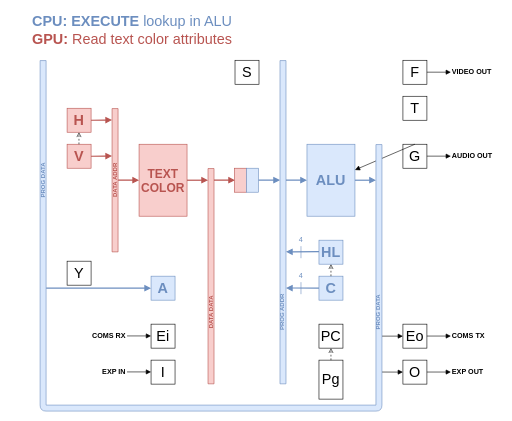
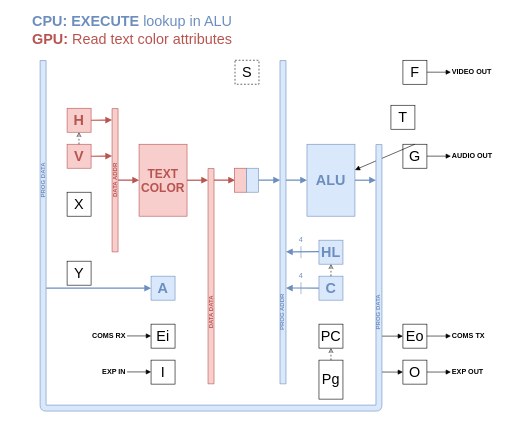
(247, 72) -> (247, 72)
(415, 108) -> (403, 117)
none -> (79, 204)
